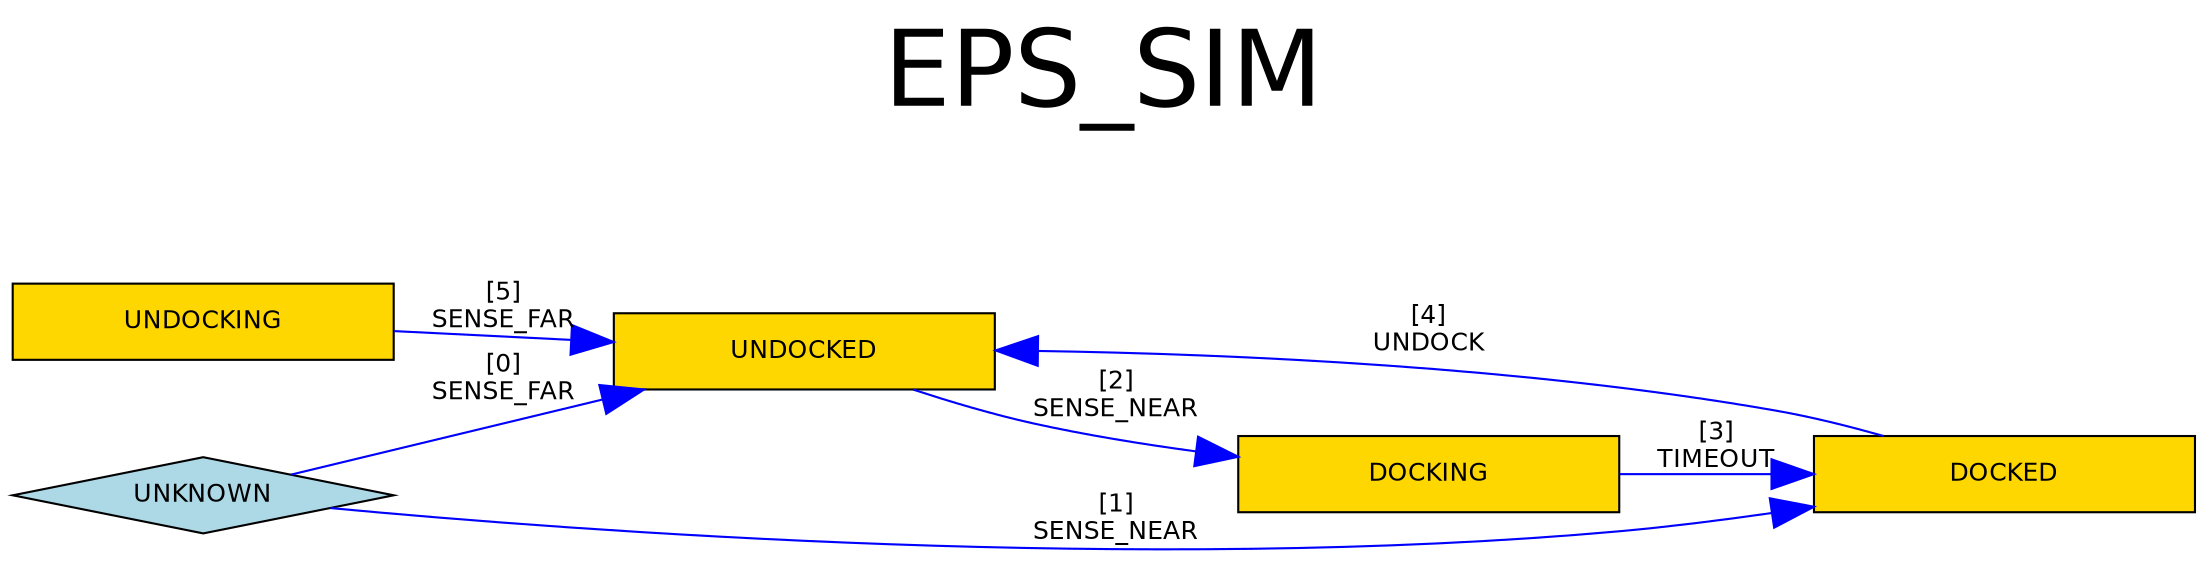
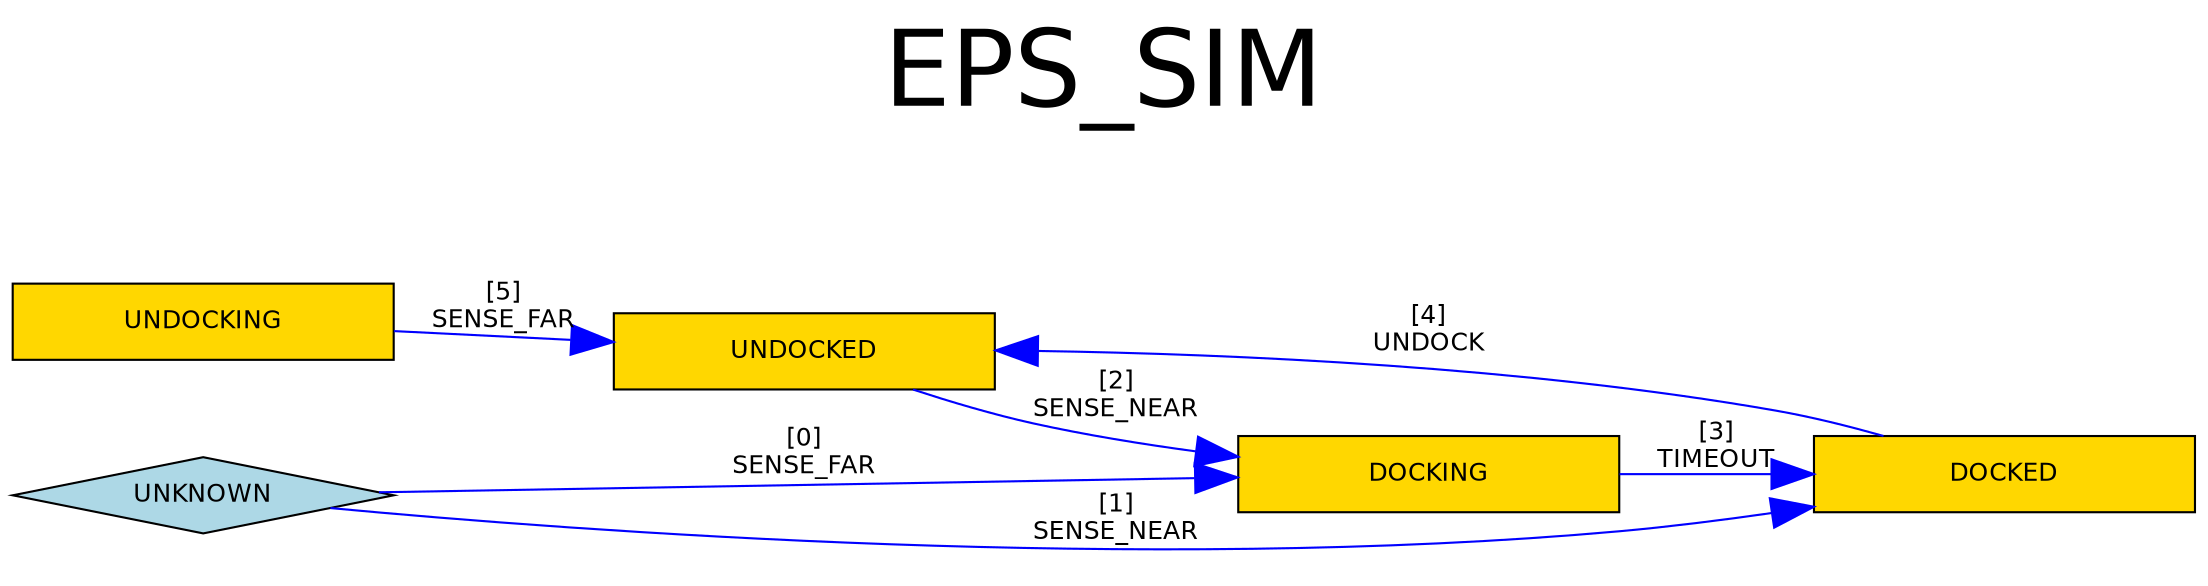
(447, 437) -> (787, 485)
